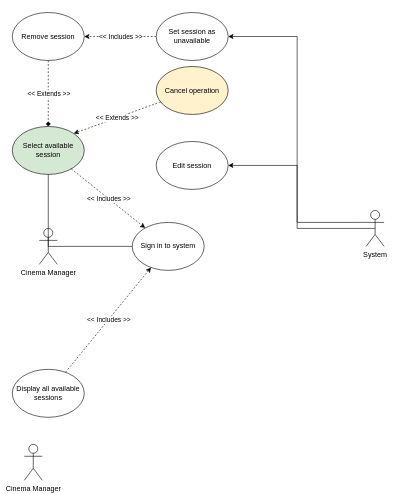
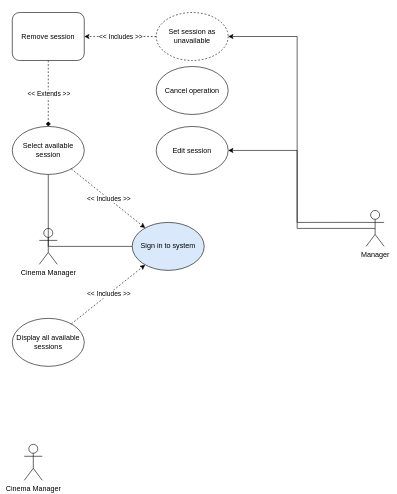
(48, 36) -> (48, 36)
(192, 36) -> (192, 36)
(192, 90) -> (192, 90)
(110, 120) -> none
(48, 150) -> (48, 150)
(192, 165) -> (192, 150)
(168, 246) -> (168, 246)
(376, 255) -> (376, 255)
(48, 393) -> (48, 342)
